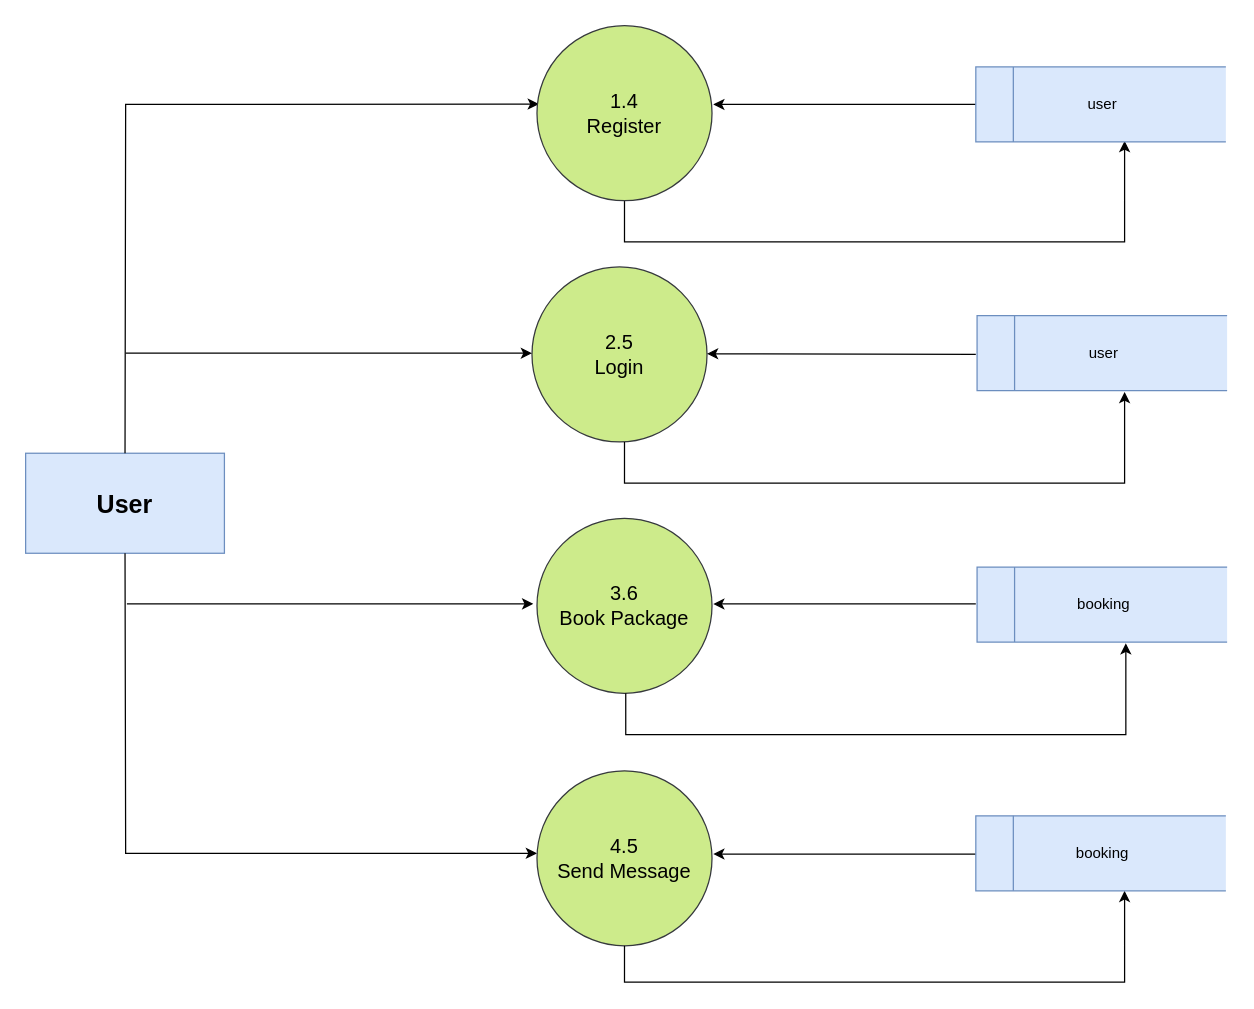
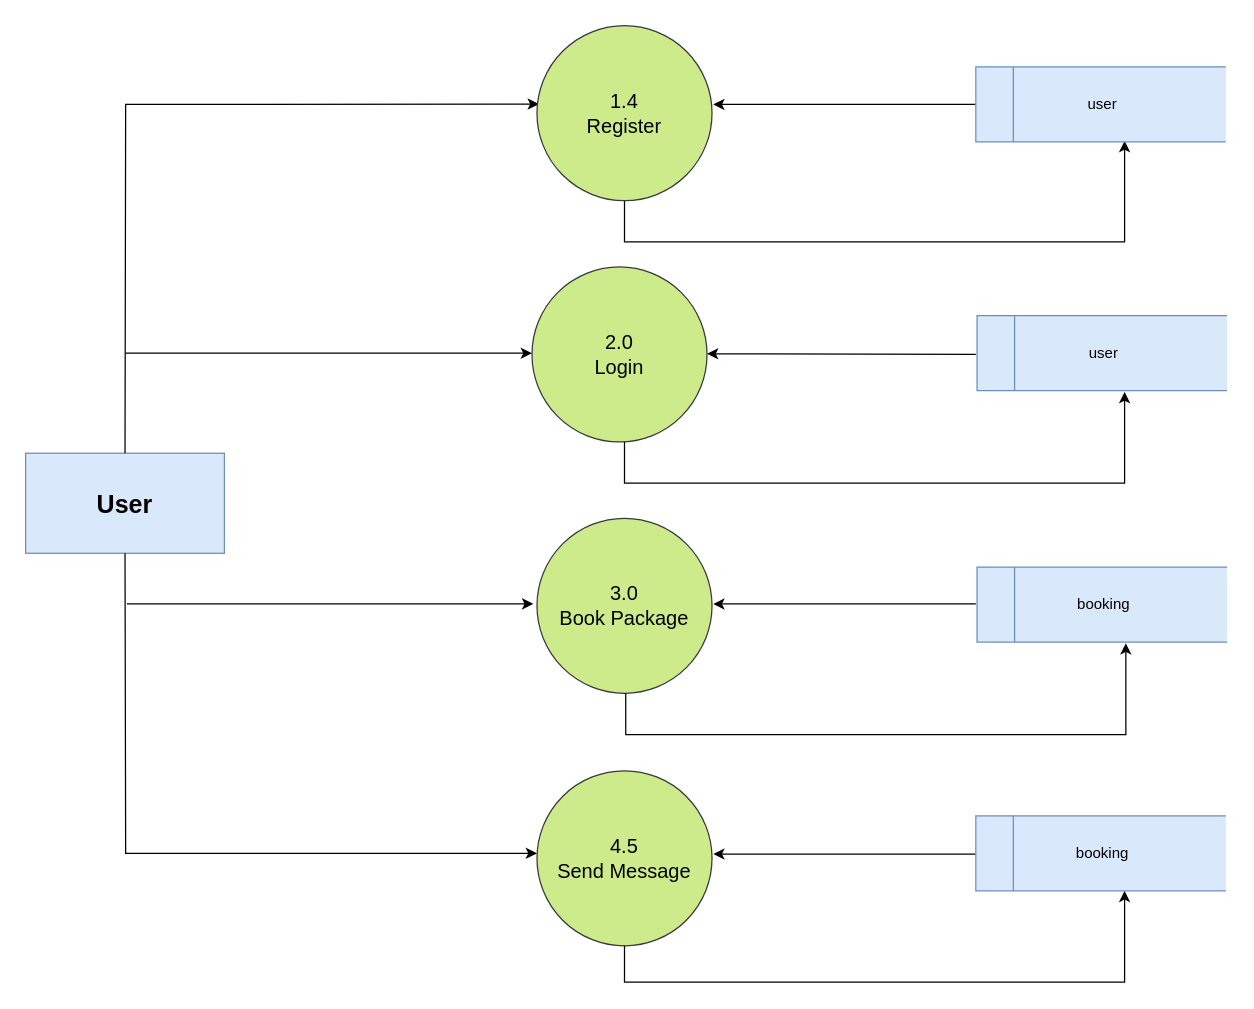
(619, 354) -> (619, 354)
(624, 606) -> (624, 606)
